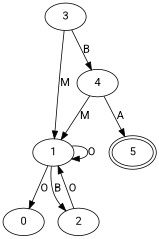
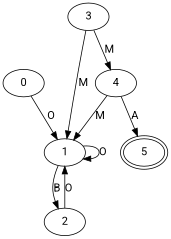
(87, 50) -> (109, 50)
(40, 184) -> (42, 114)
